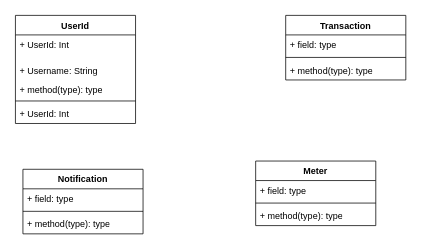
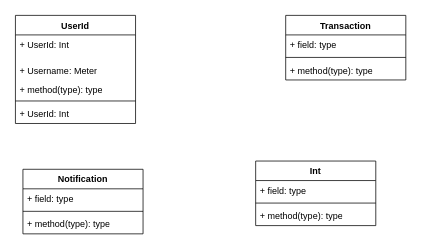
(61, 71) -> (59, 71)
(315, 172) -> (315, 172)
